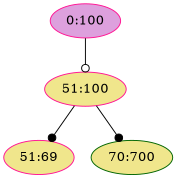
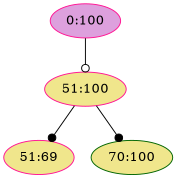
(132, 157) -> (132, 157)
